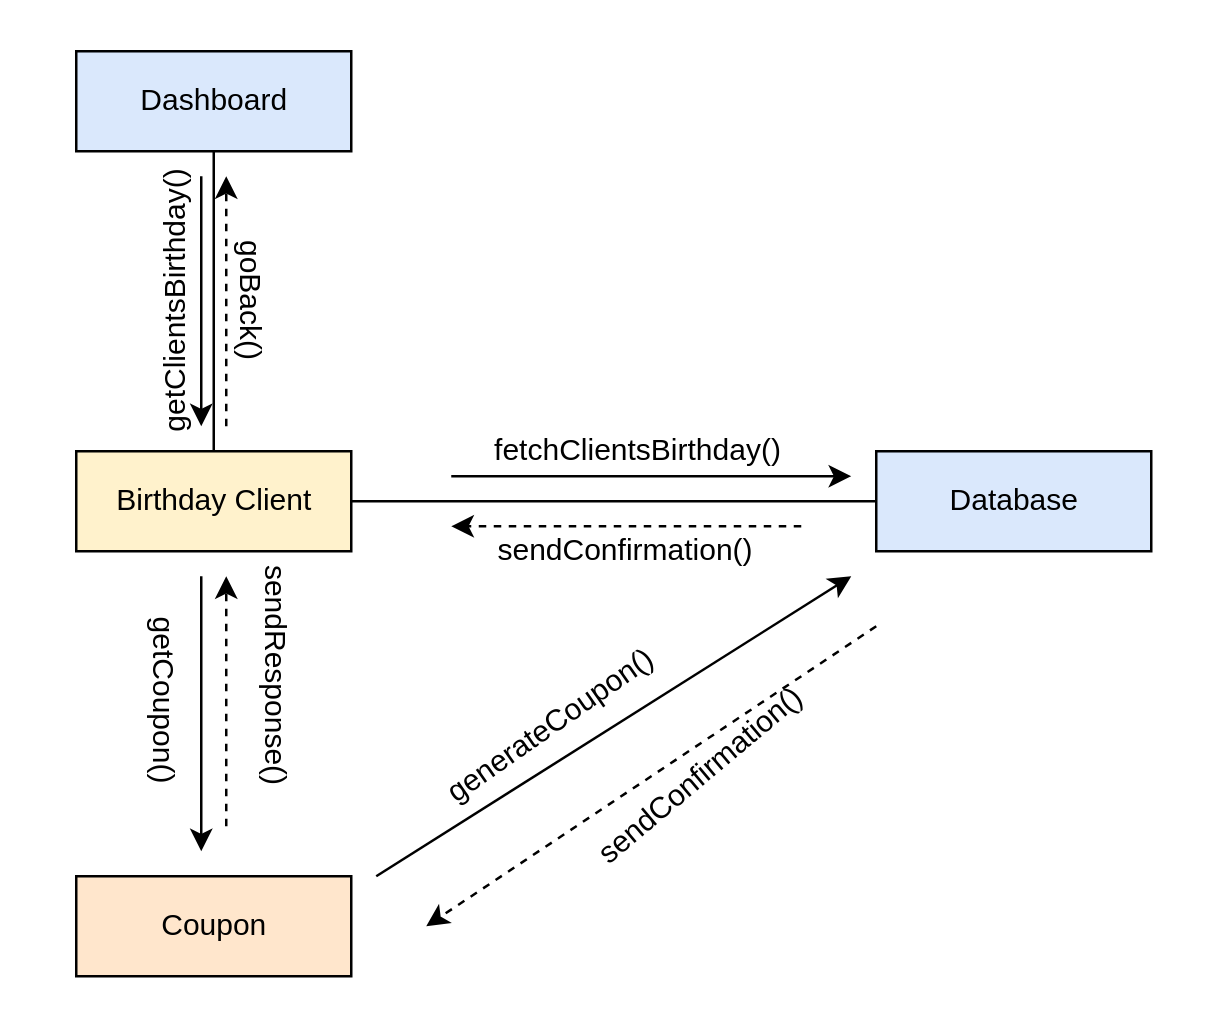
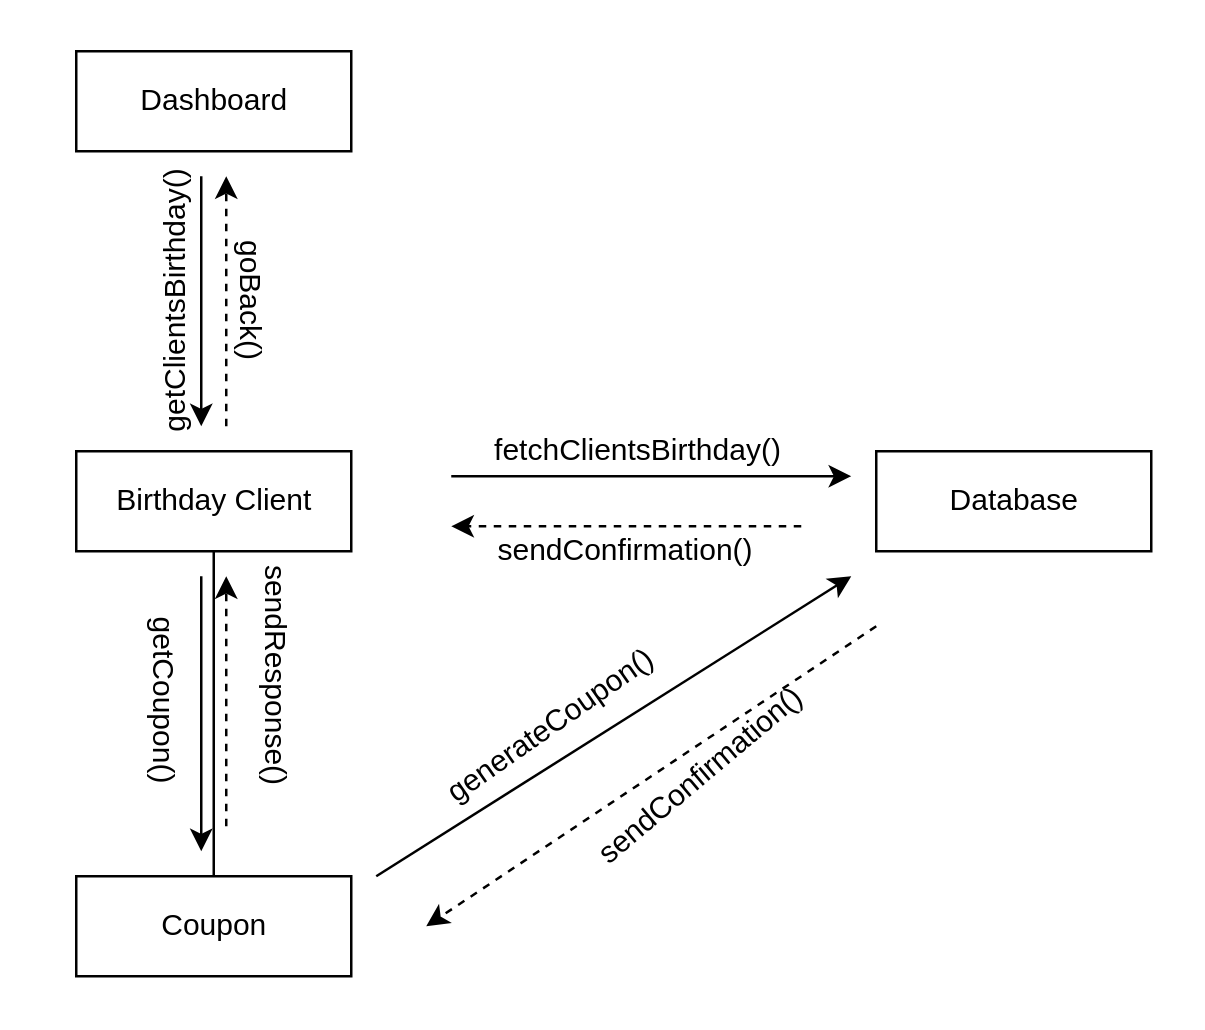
(214, 101) -> (214, 101)
(214, 301) -> none
(214, 501) -> (214, 501)
(613, 501) -> none
(1014, 501) -> (1014, 501)
none -> (214, 714)
(214, 926) -> (214, 926)
